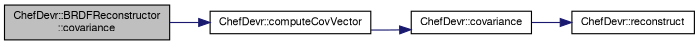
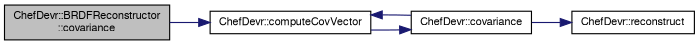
none -> (397, 15)
